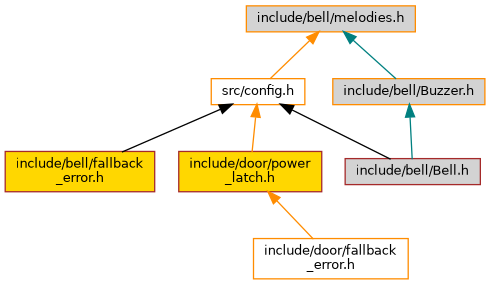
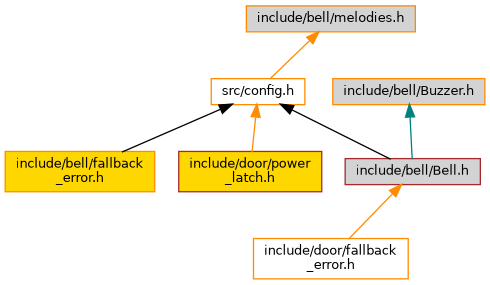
(375, 60) -> none
(80, 172) -> (80, 172)
(295, 220) -> (370, 217)
